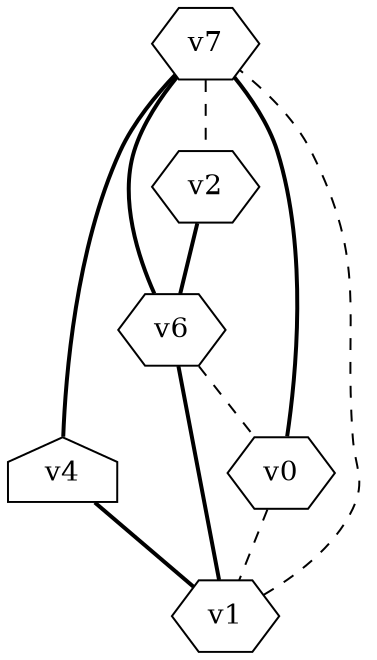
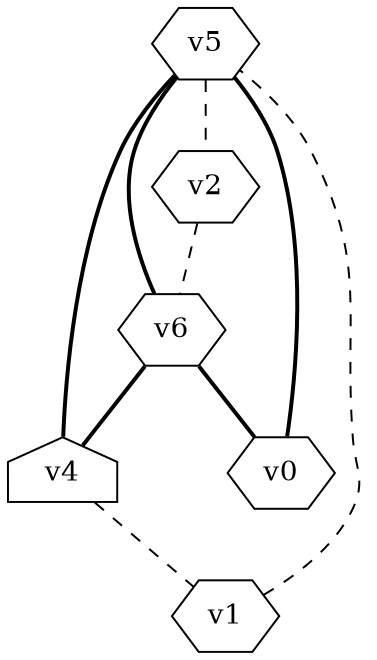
(206, 44) -> (206, 44)
(189, 259) -> (189, 259)
(227, 402) -> (227, 402)
(199, 473) -> (114, 406)
(144, 545) -> (144, 545)
(253, 545) -> none
